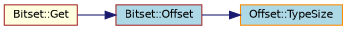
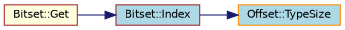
(159, 15) -> (158, 15)
